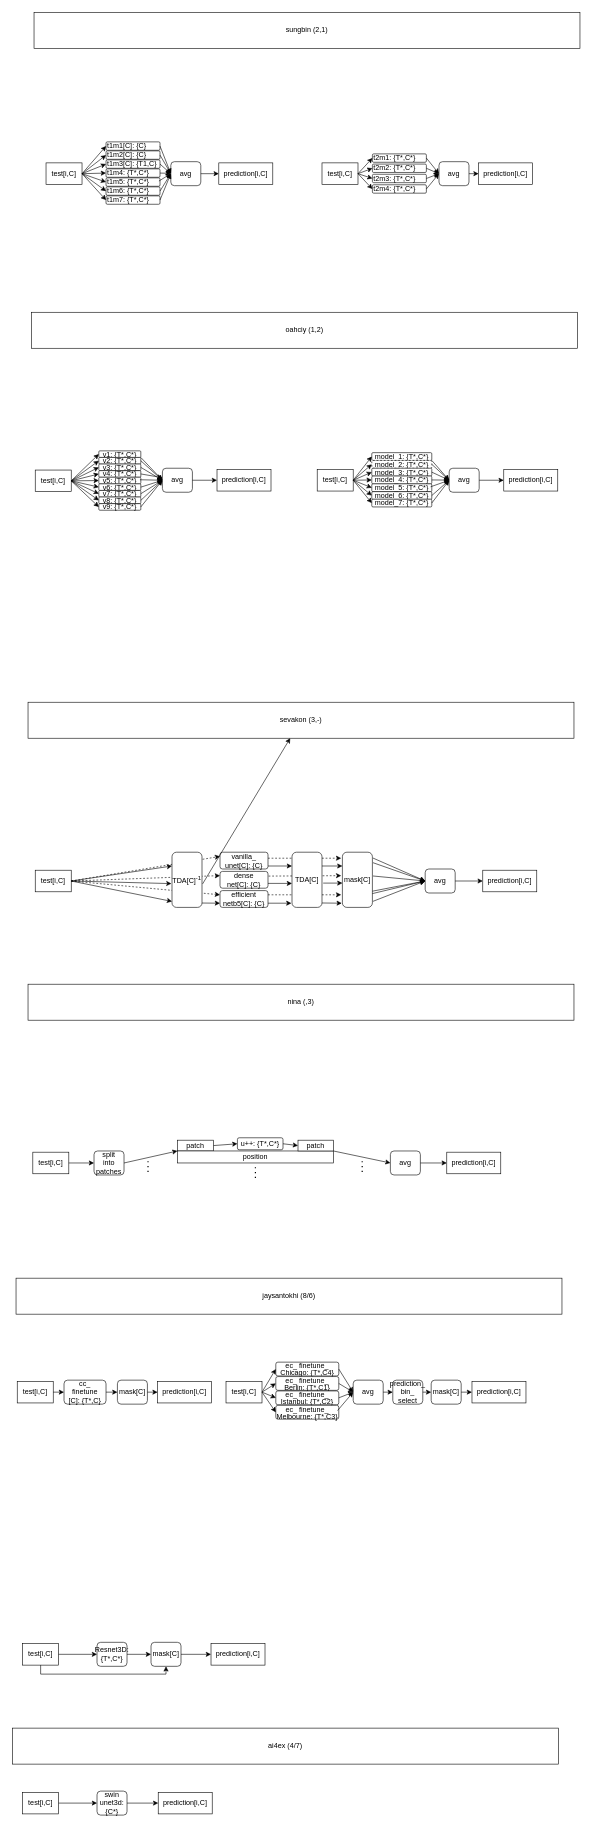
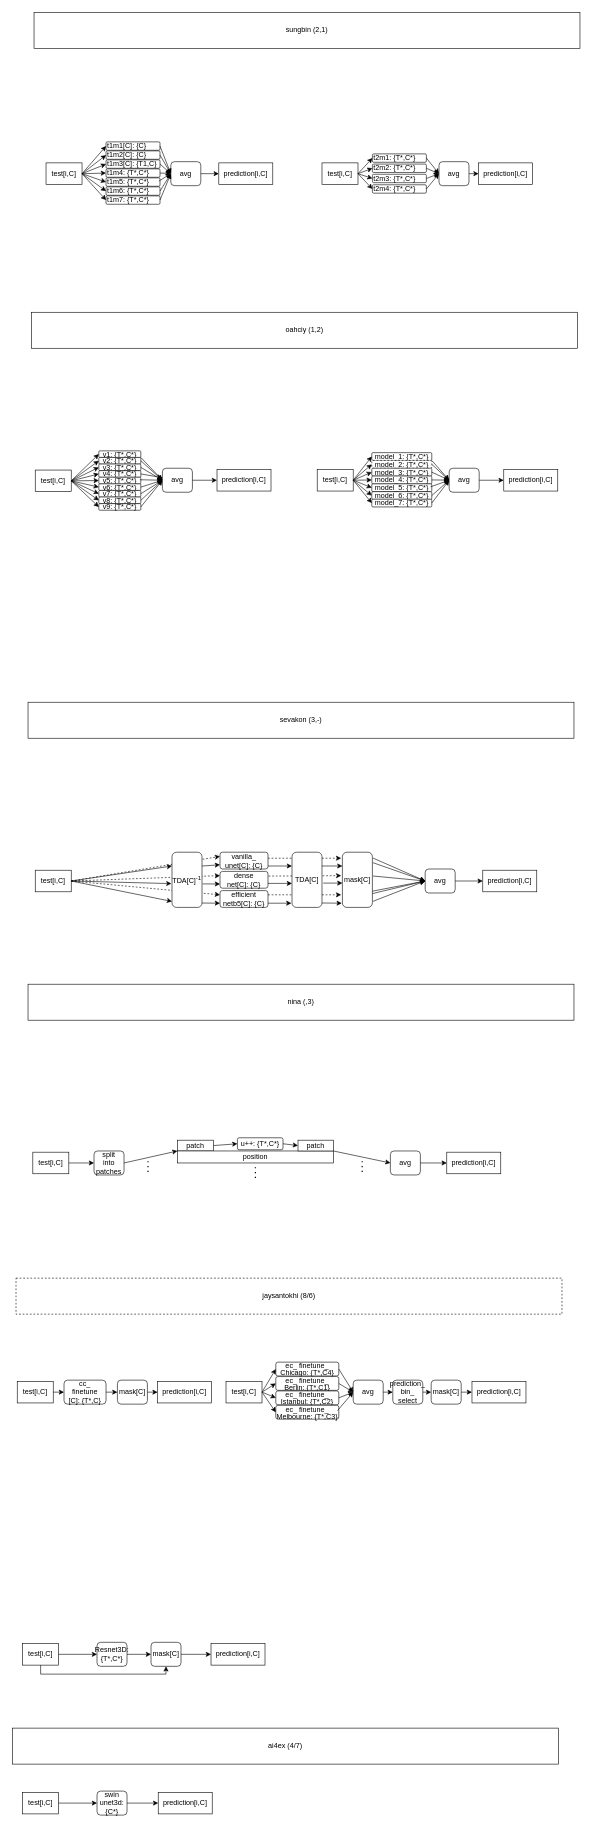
(256, 796) -> (214, 884)
none -> (210, 866)
(289, 1296) -> (289, 1296)
